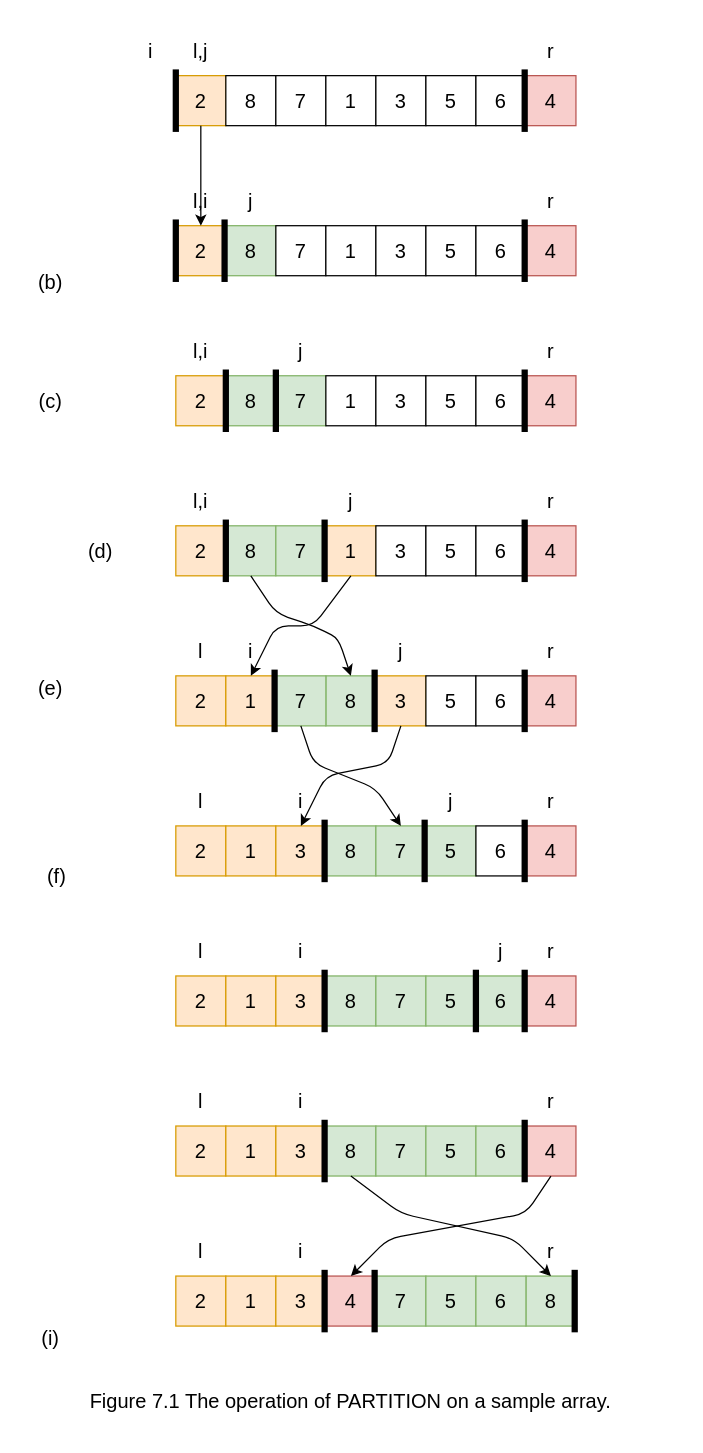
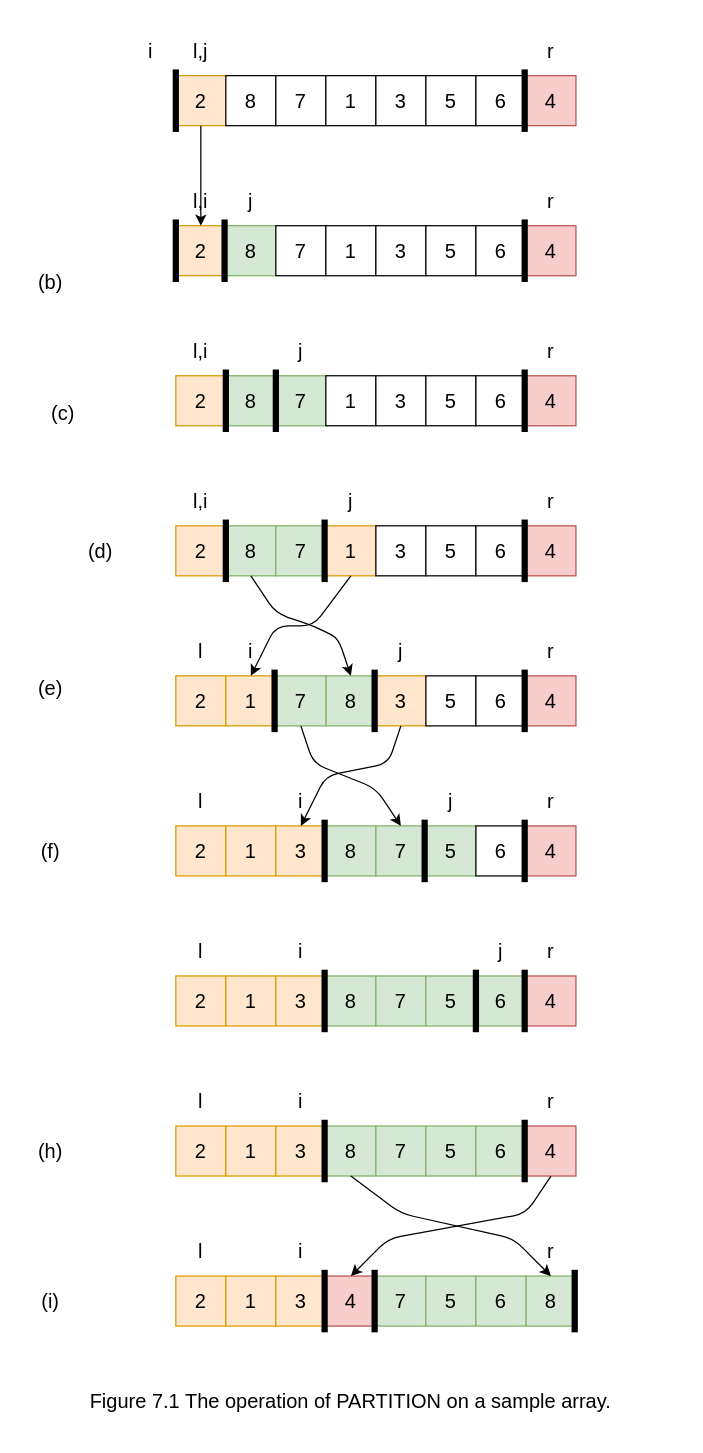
(51, 401) -> (63, 413)
(57, 876) -> (51, 851)
none -> (51, 1151)
(51, 1338) -> (51, 1301)
